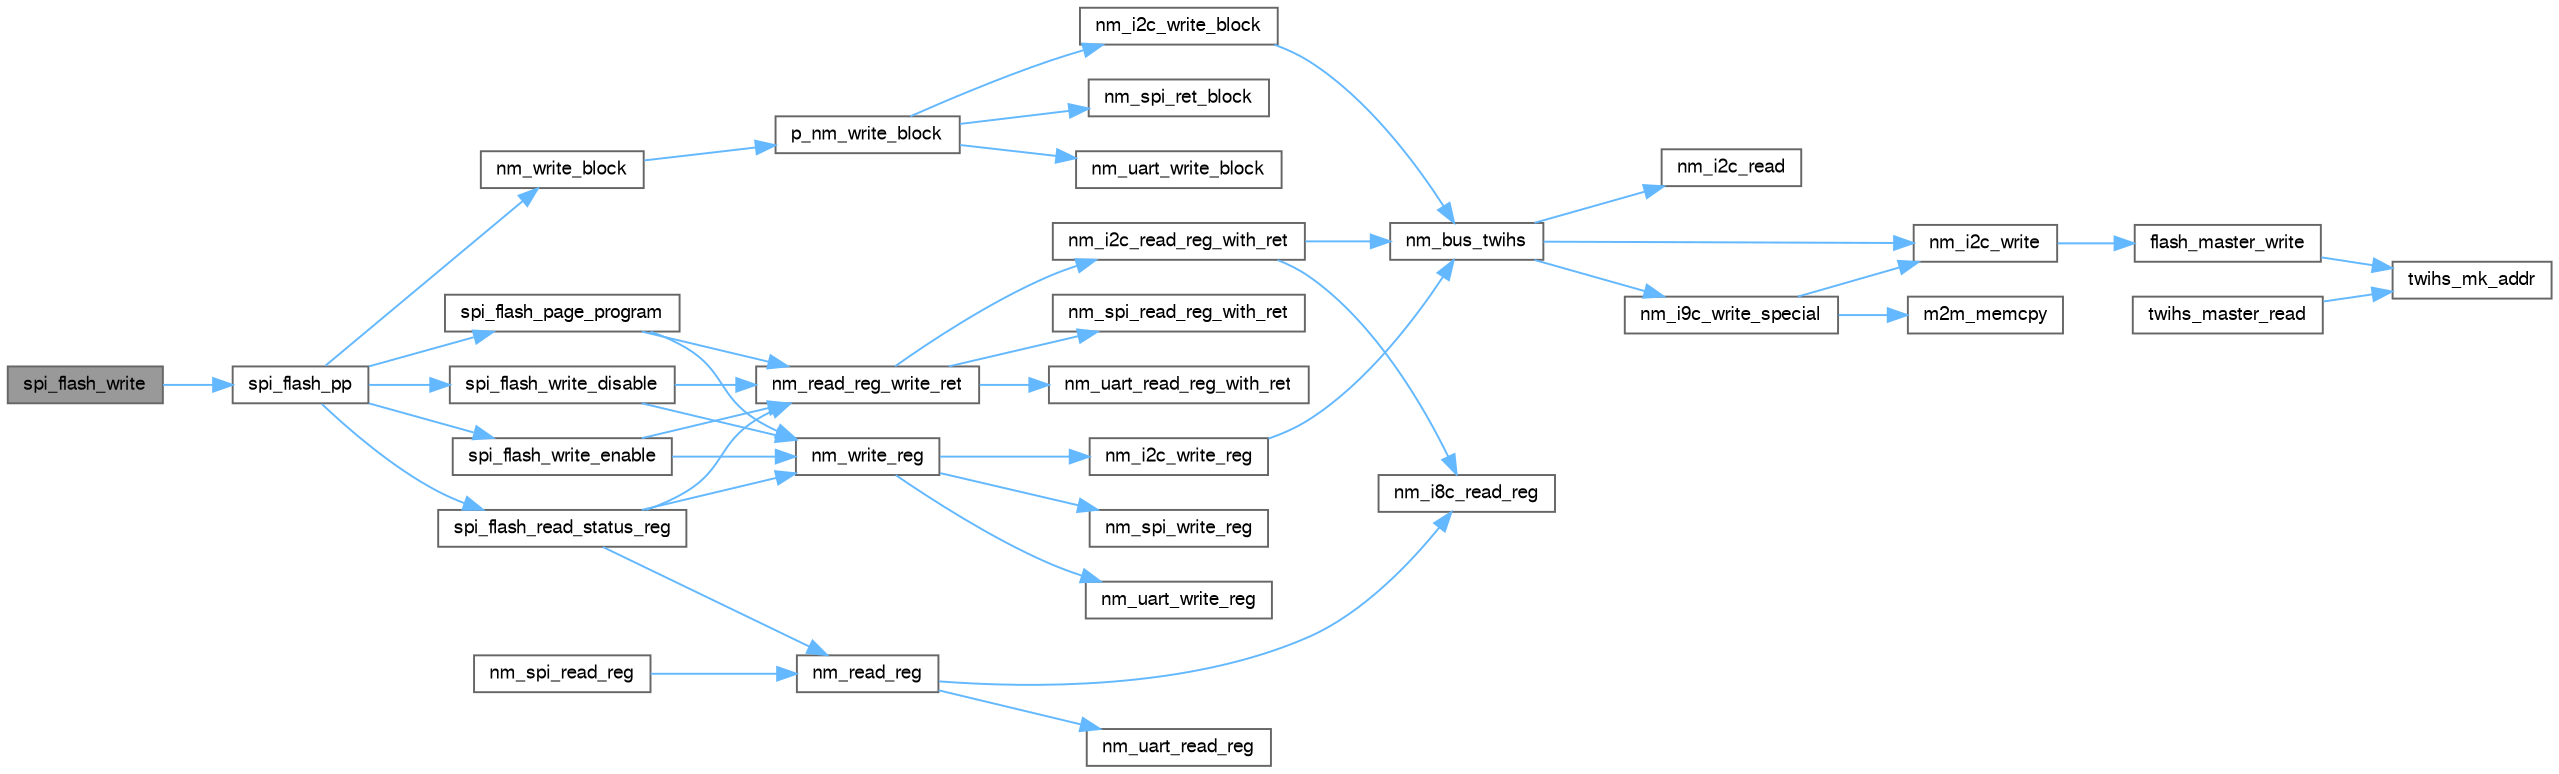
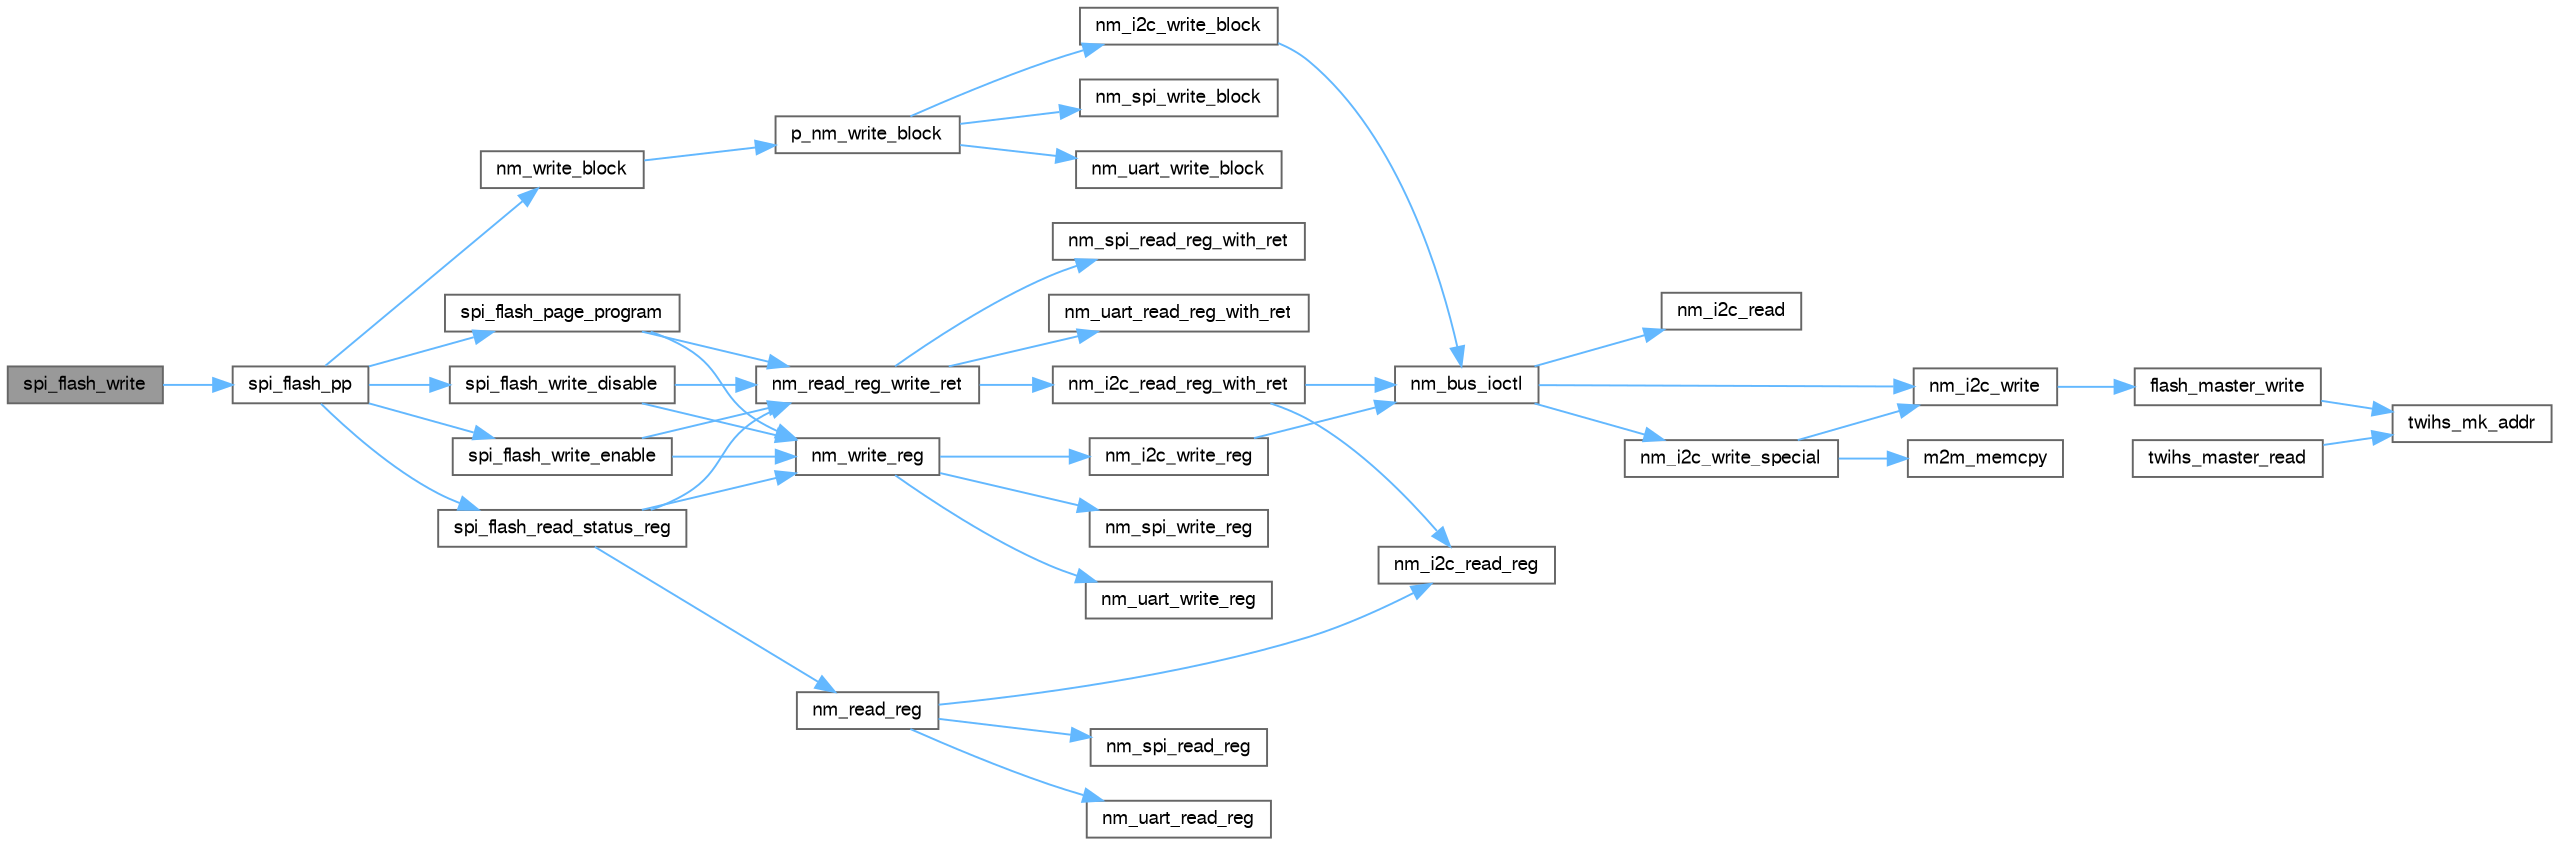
(1179, 98) -> (1179, 98)
(1467, 241) -> (1467, 385)
(1731, 315) -> (1731, 459)
(1467, 493) -> (1467, 565)
(714, 674) -> (1005, 727)
